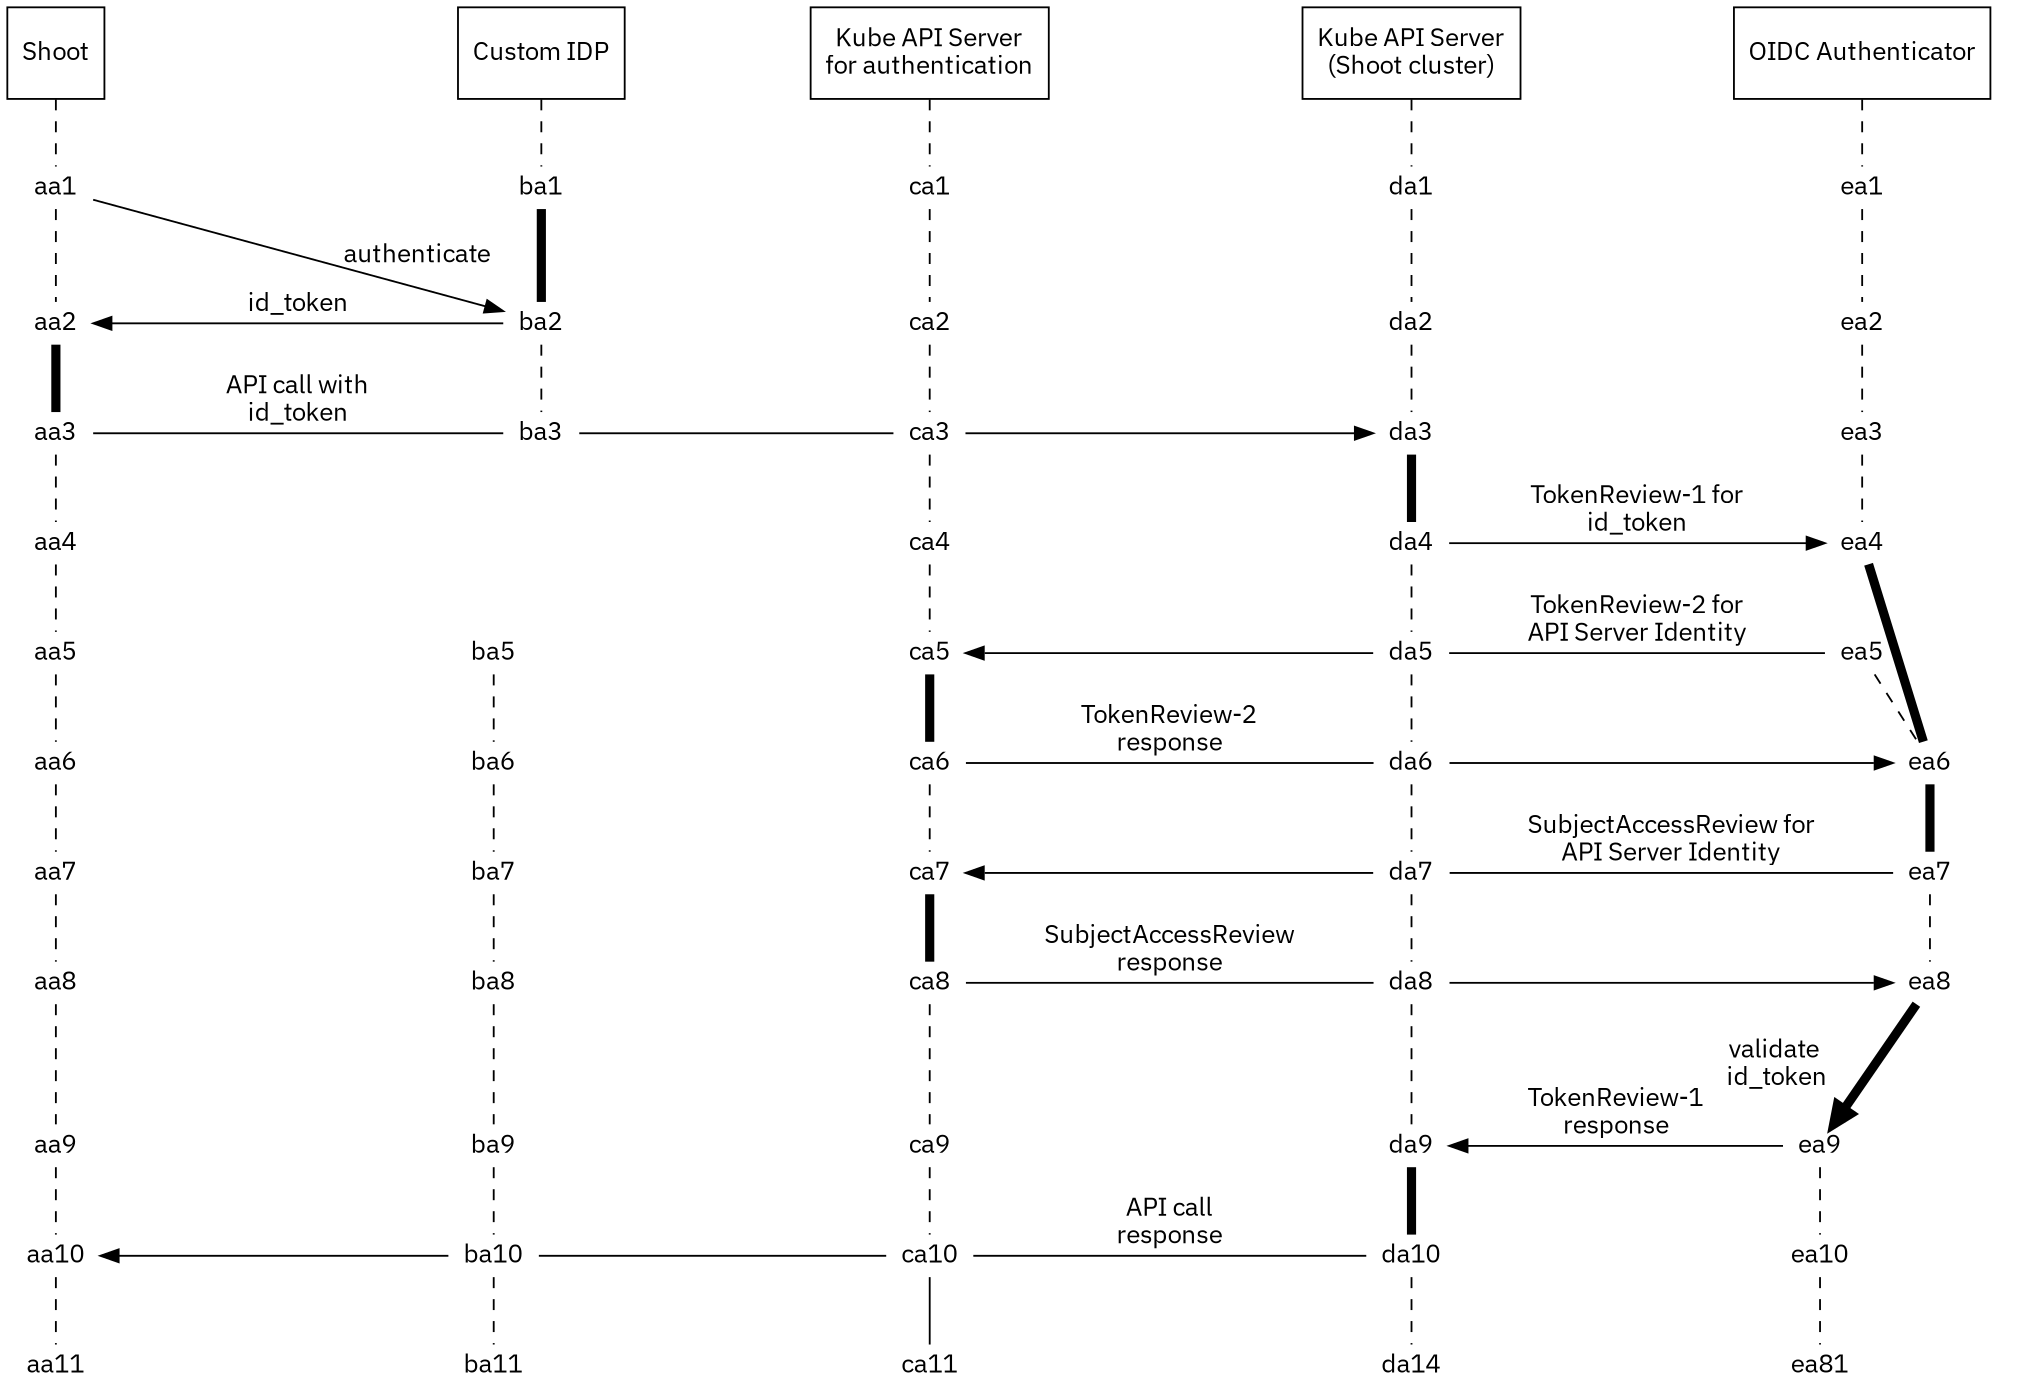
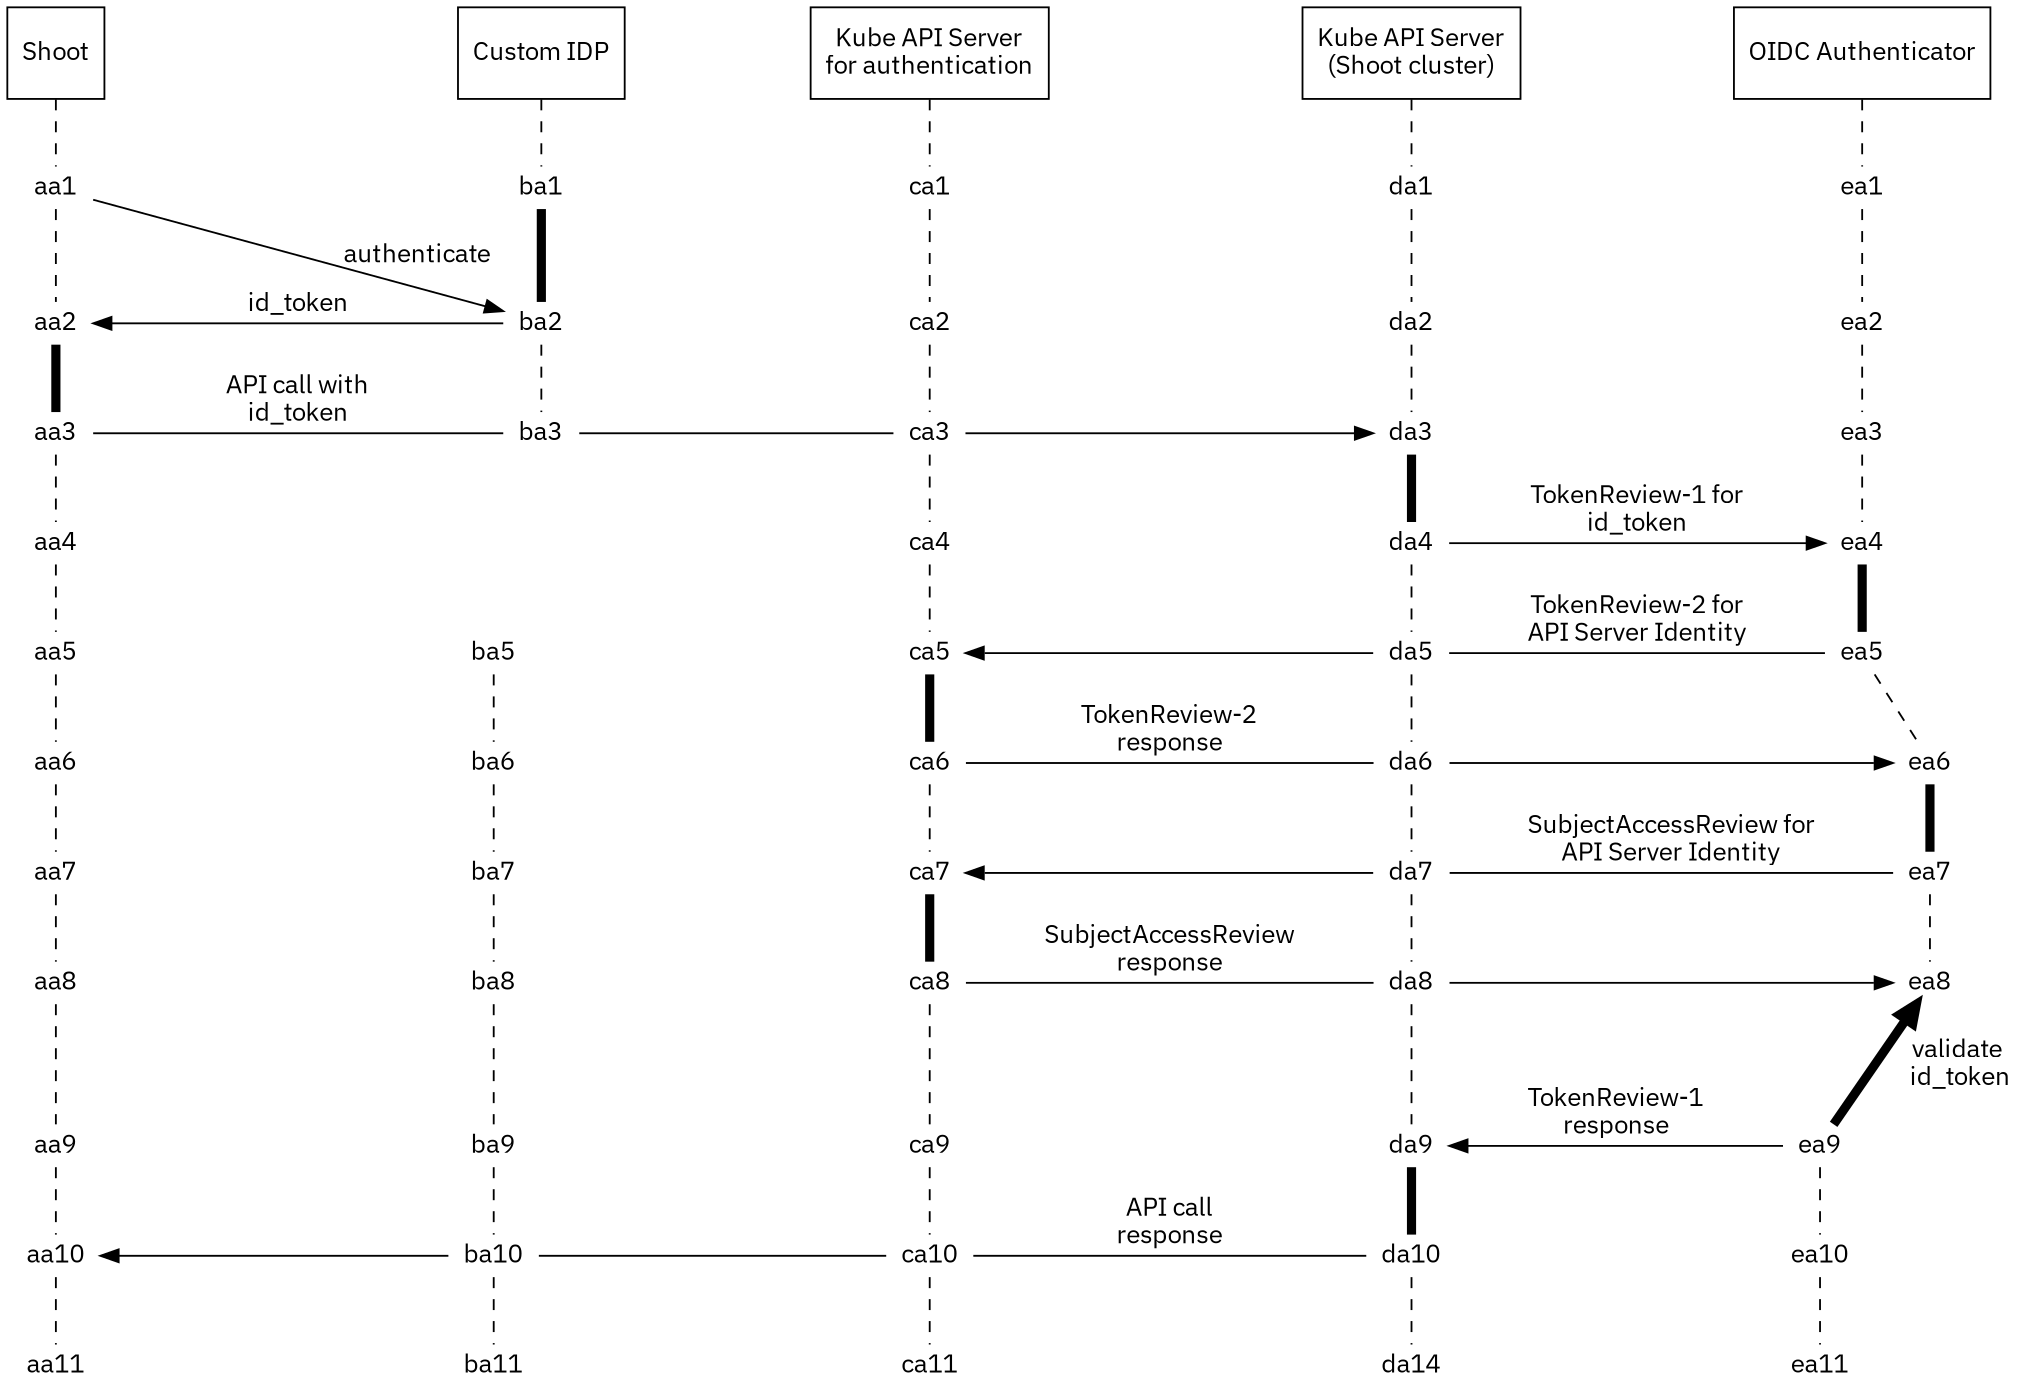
(1896, 653) -> (1862, 598)
(1880, 1057) -> (1870, 1072)
(930, 1311) -> (930, 1311)
(1820, 1366) -> (1820, 1366)
